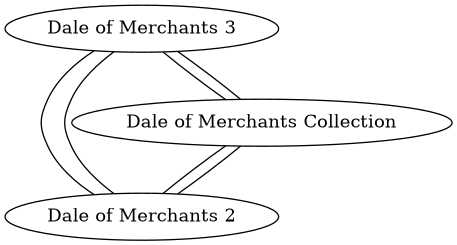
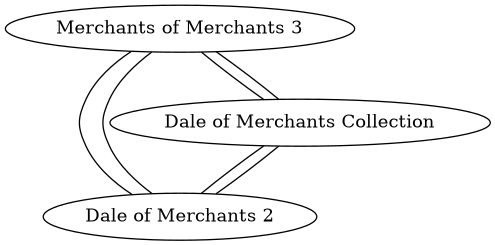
(142, 29) -> (180, 29)
